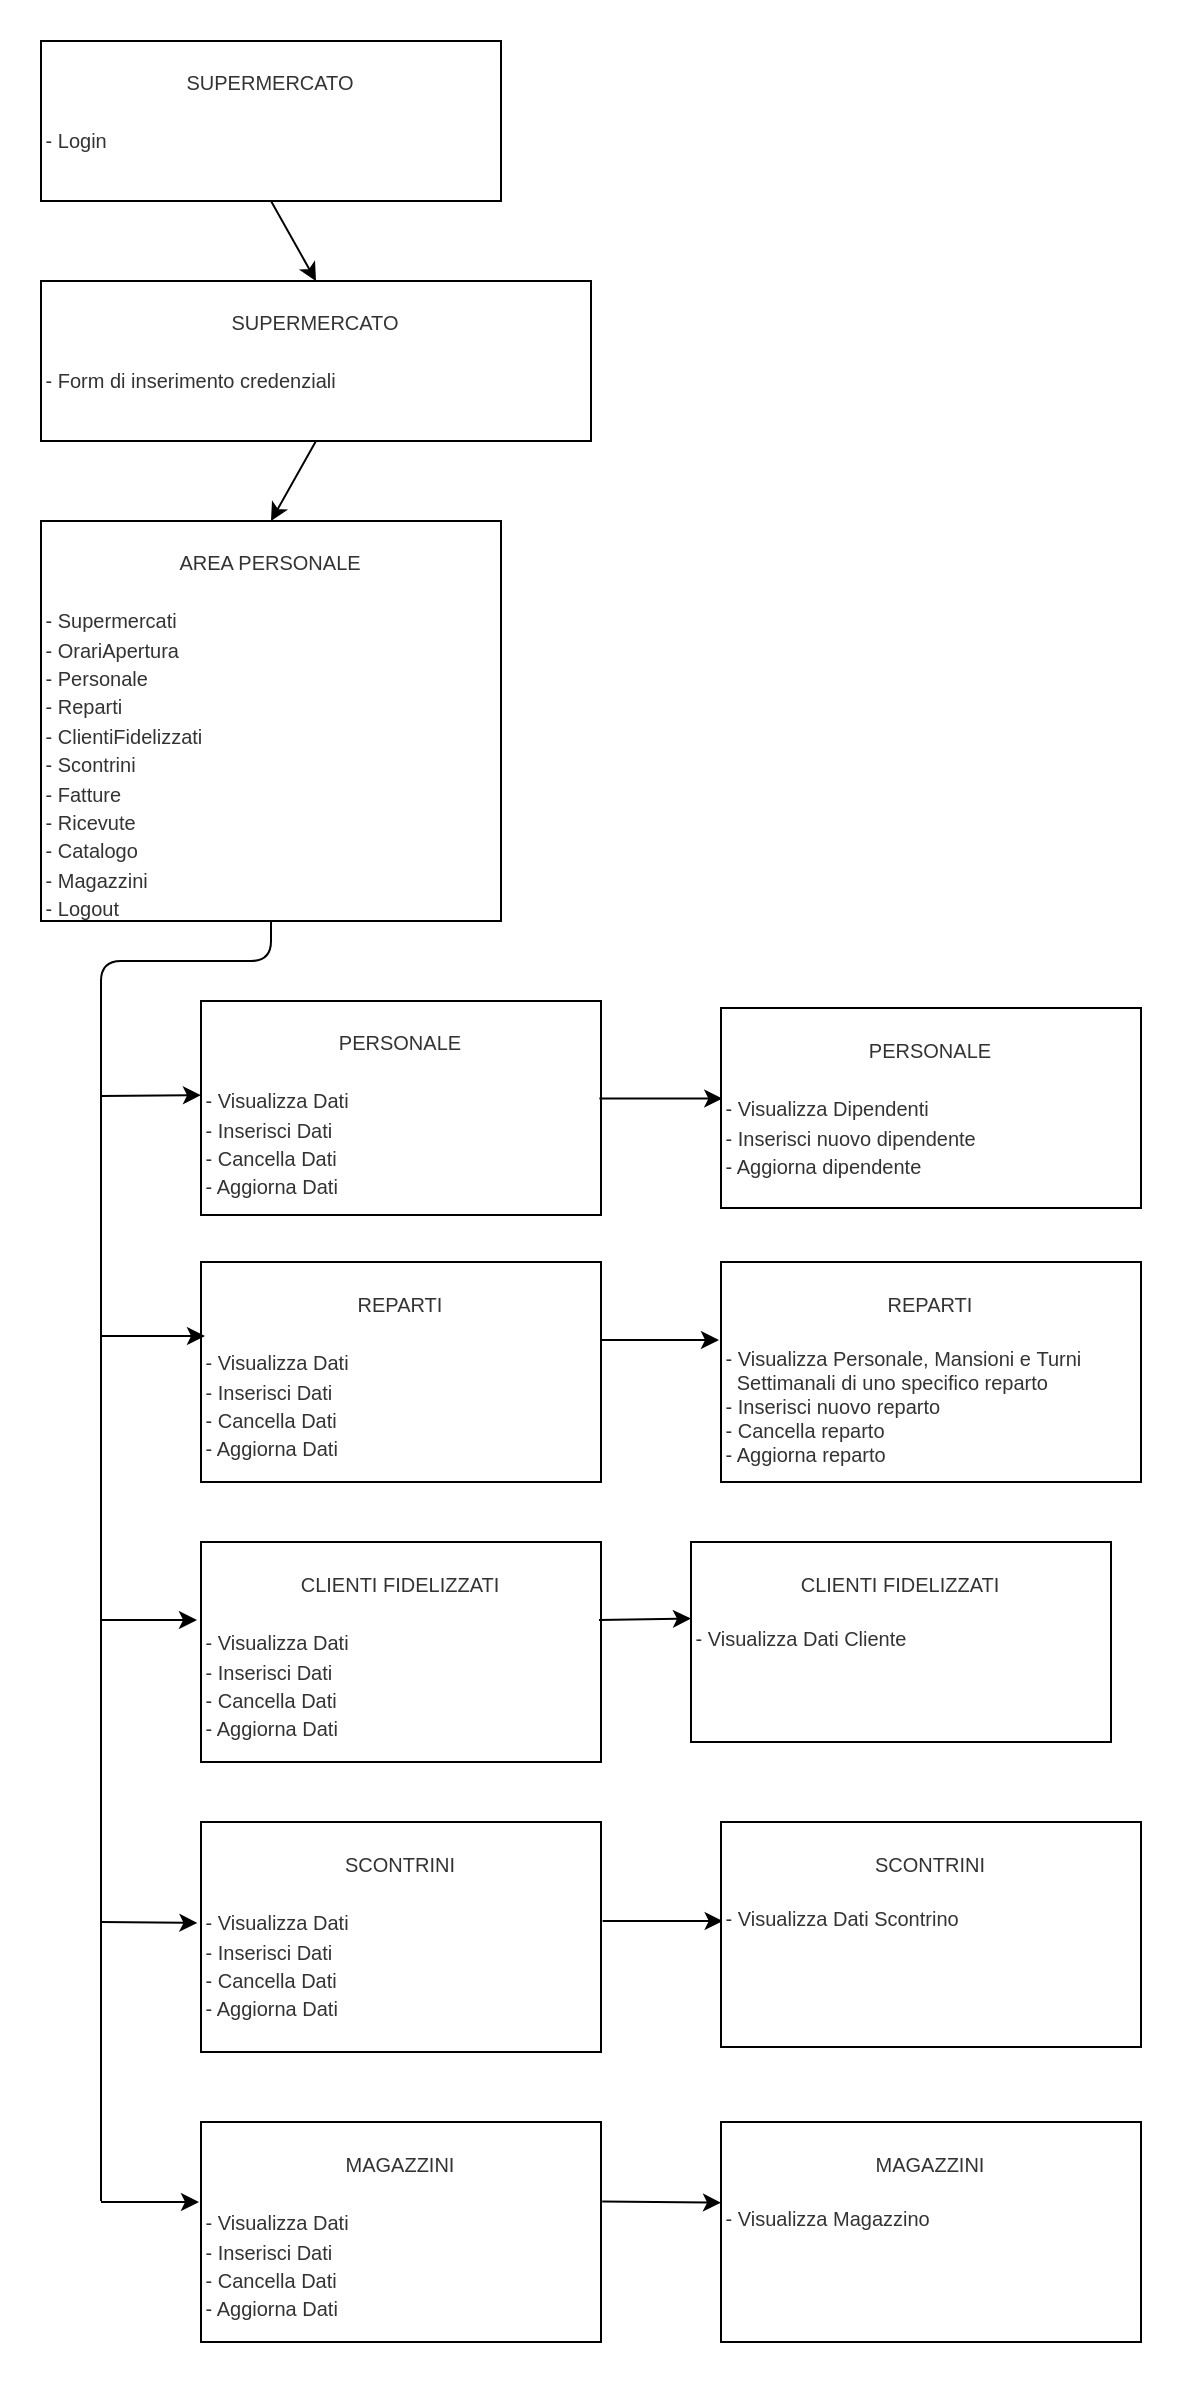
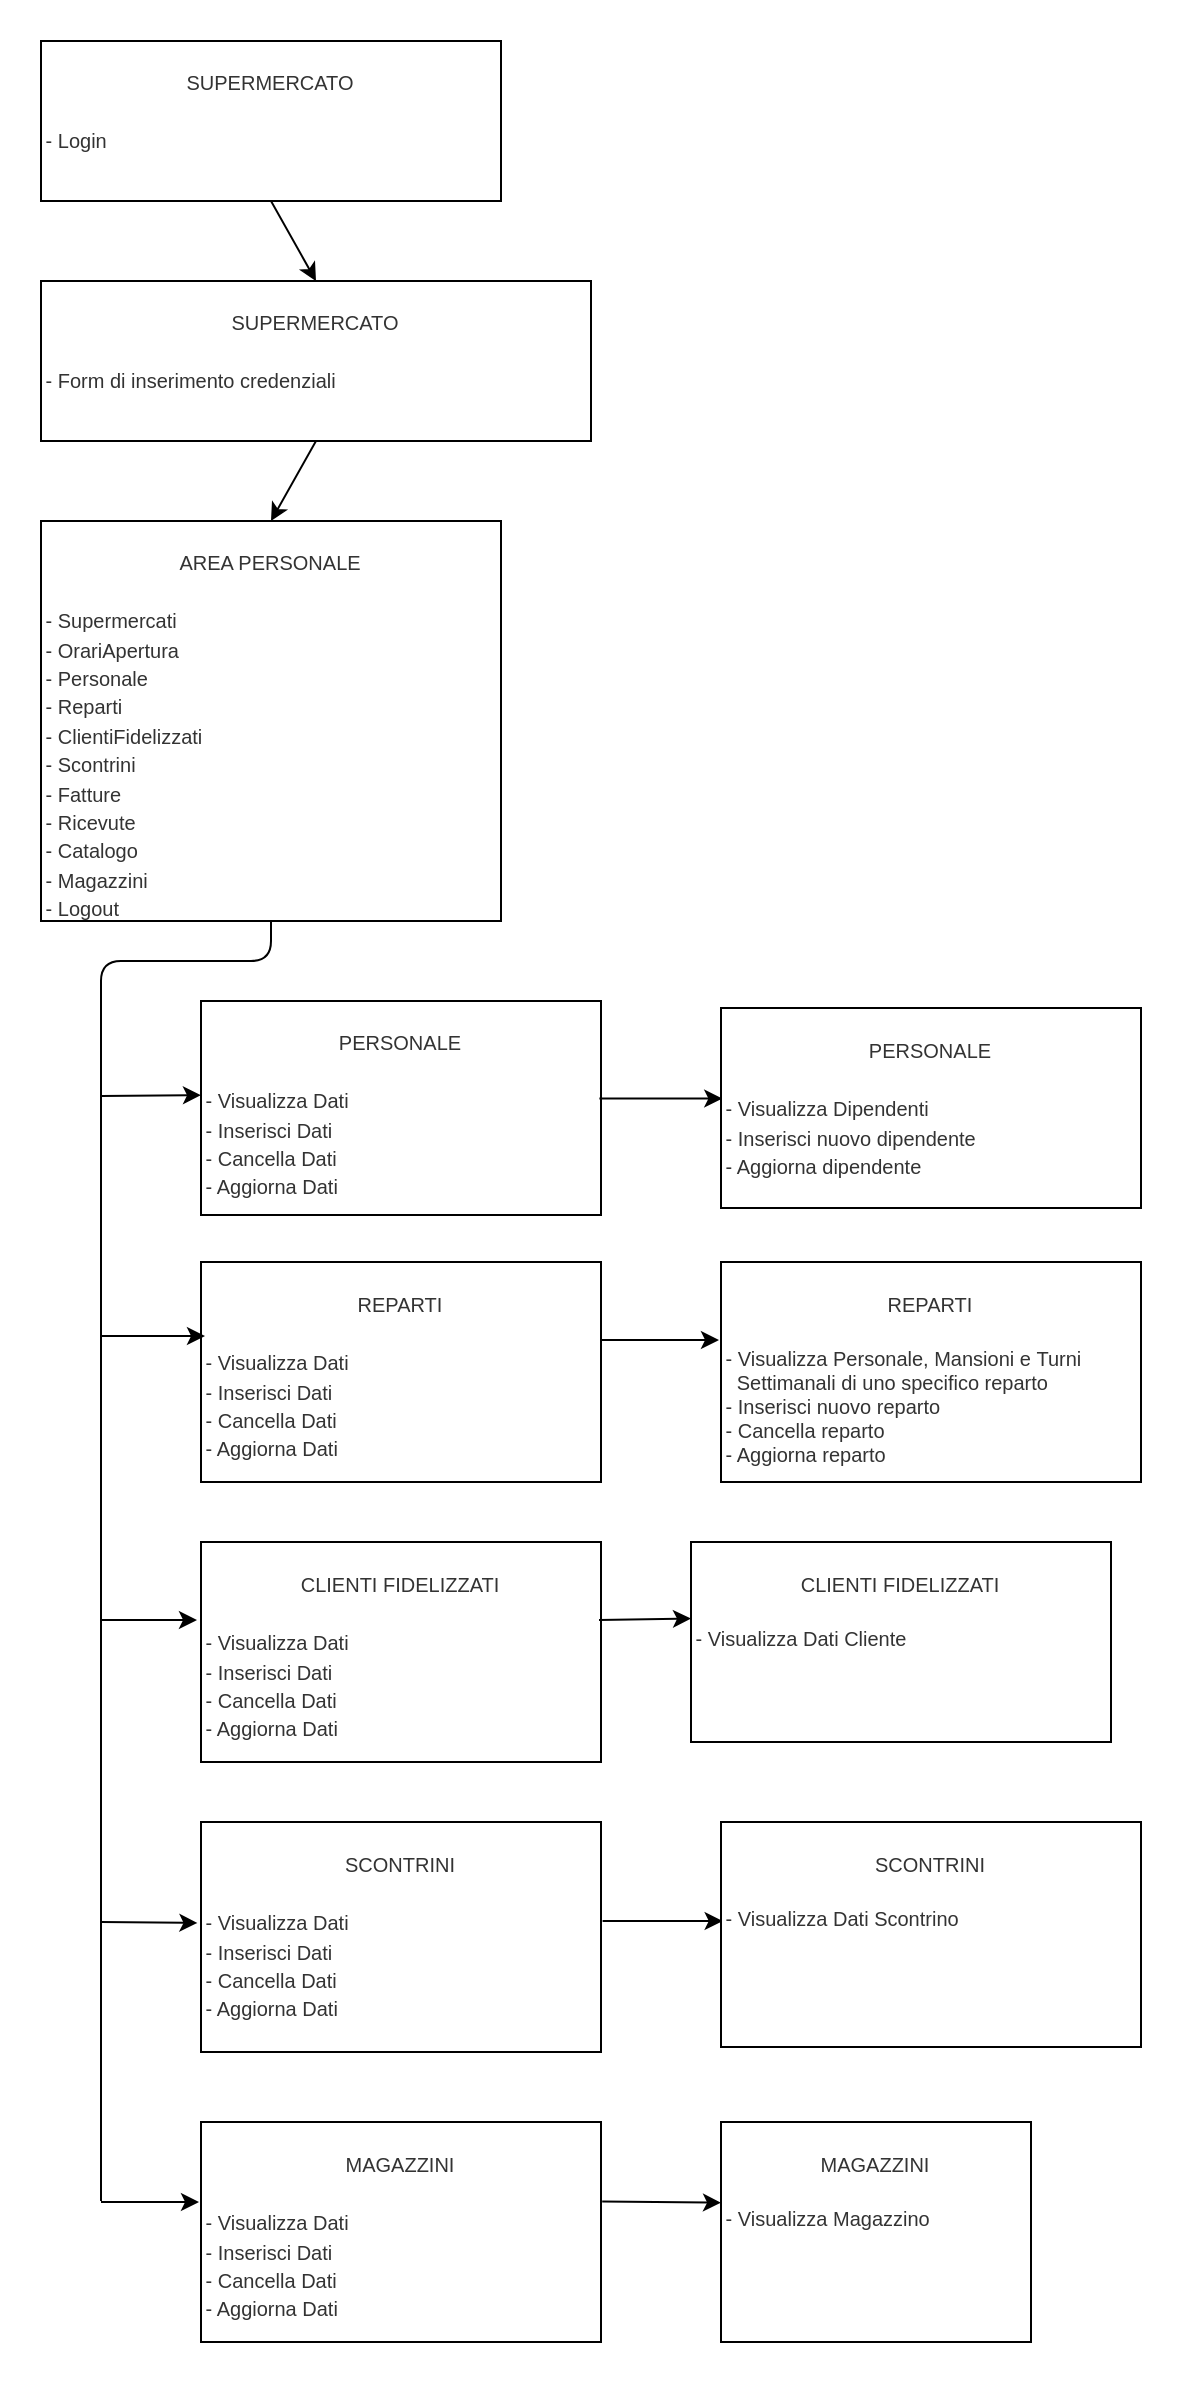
(931, 2232) -> (876, 2232)
